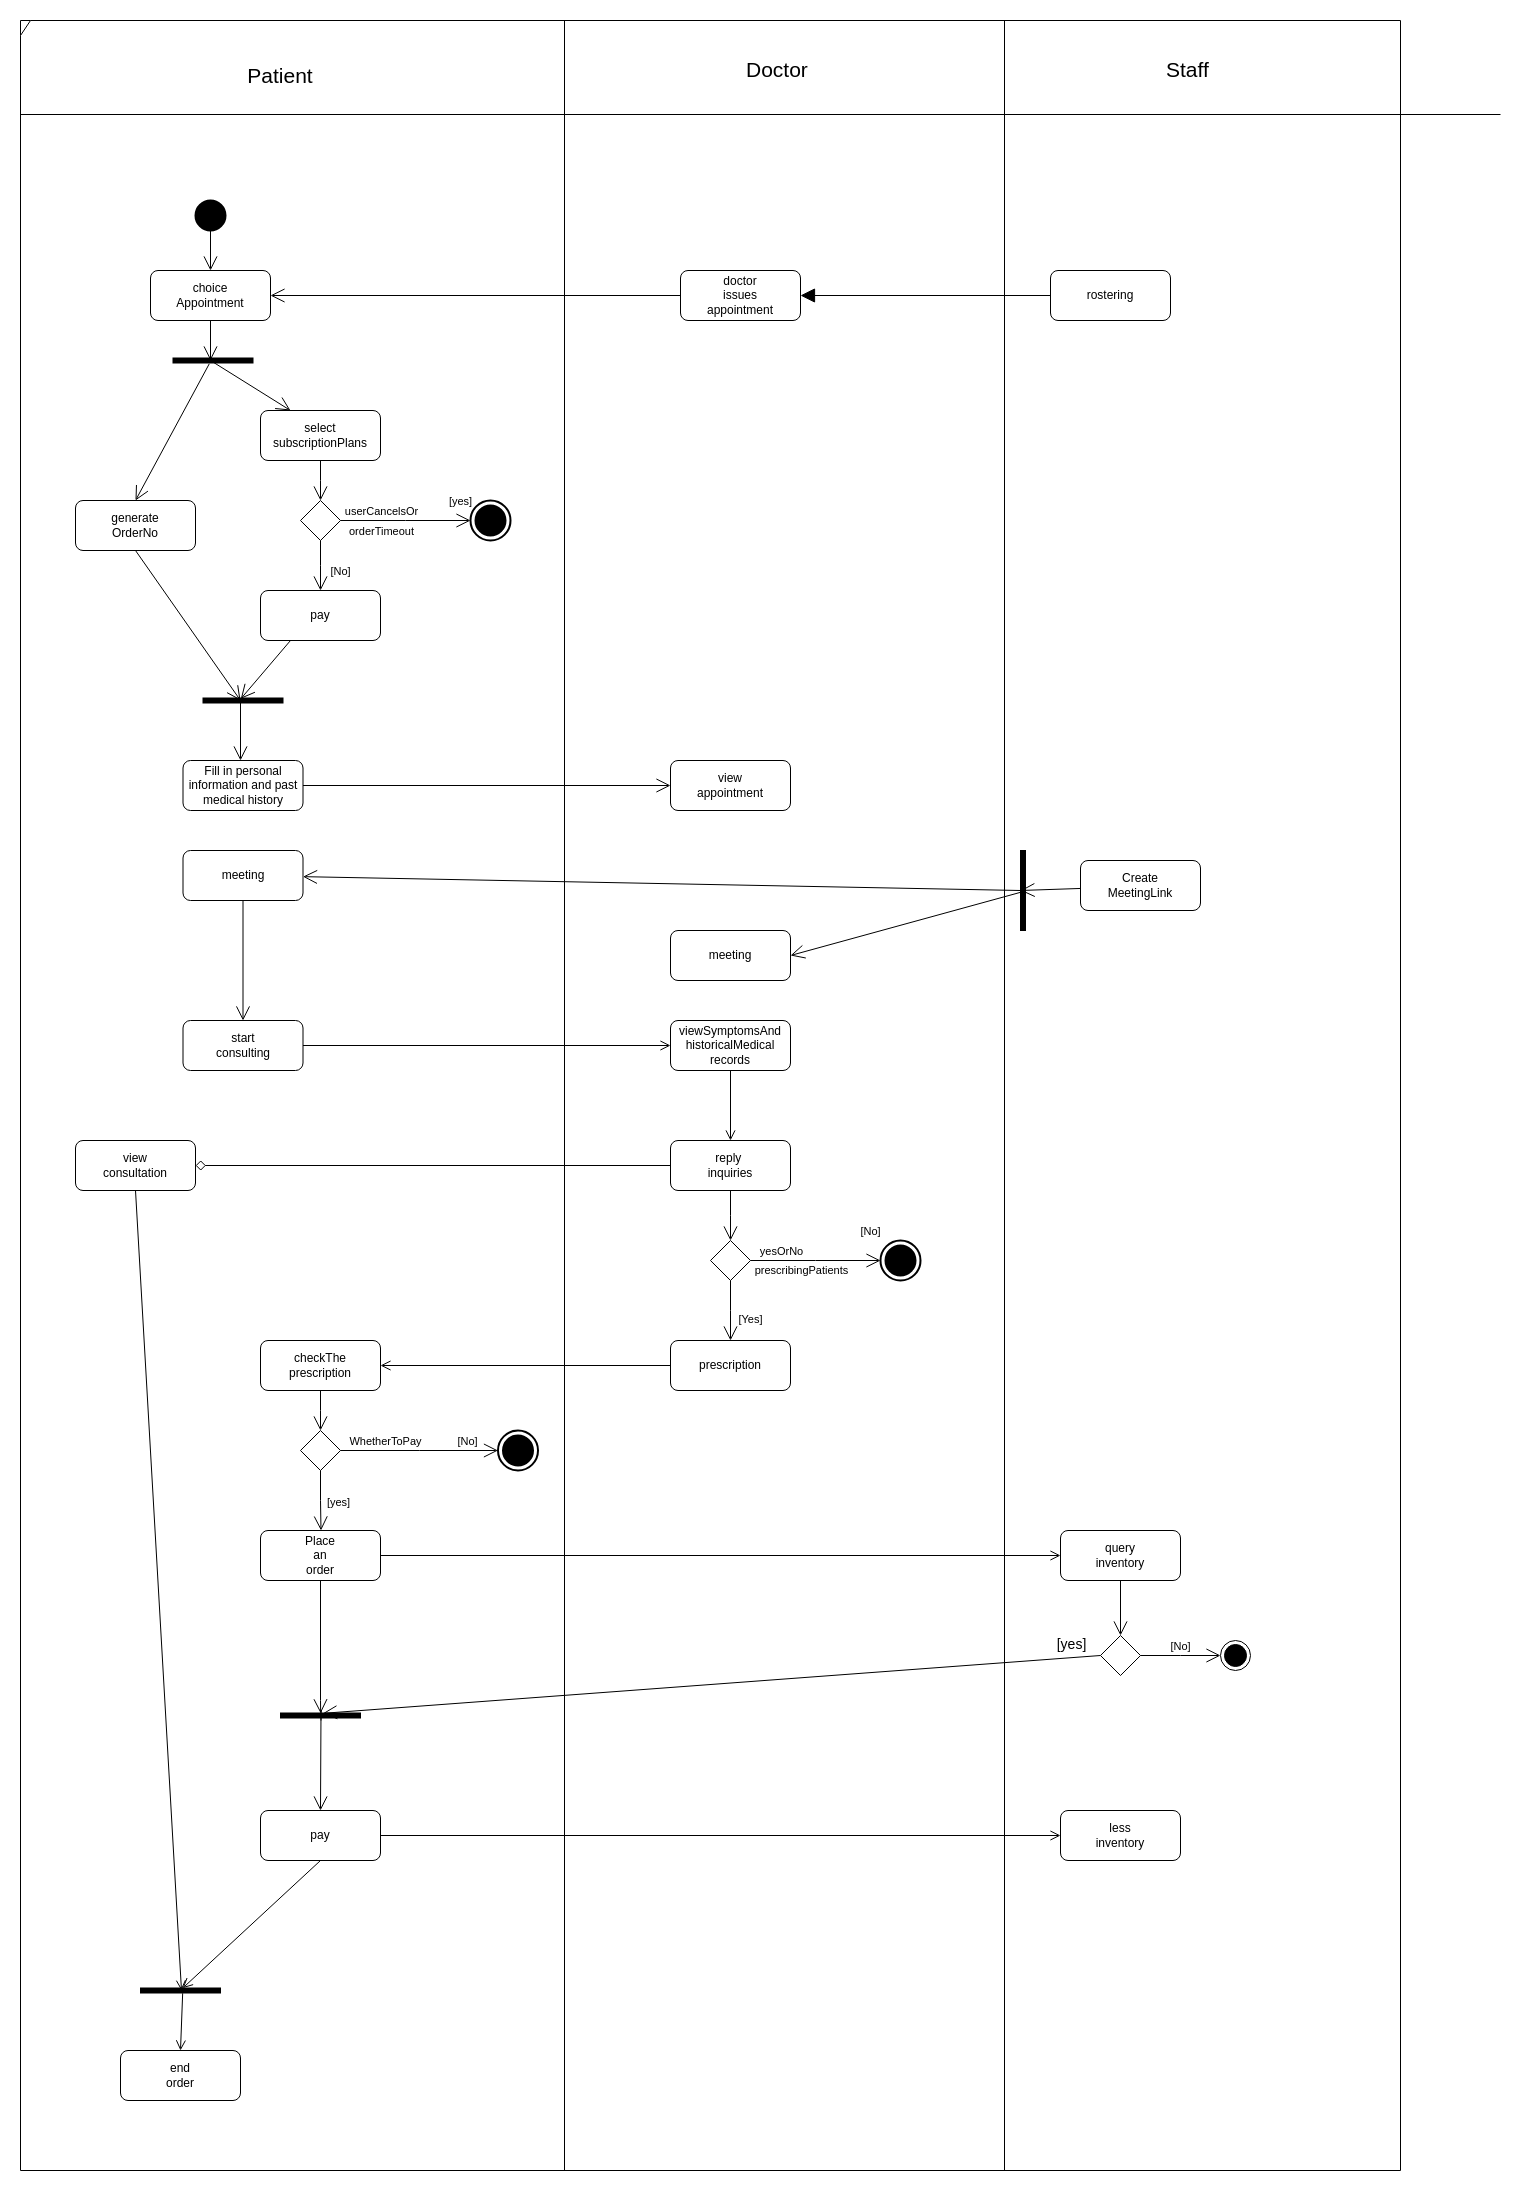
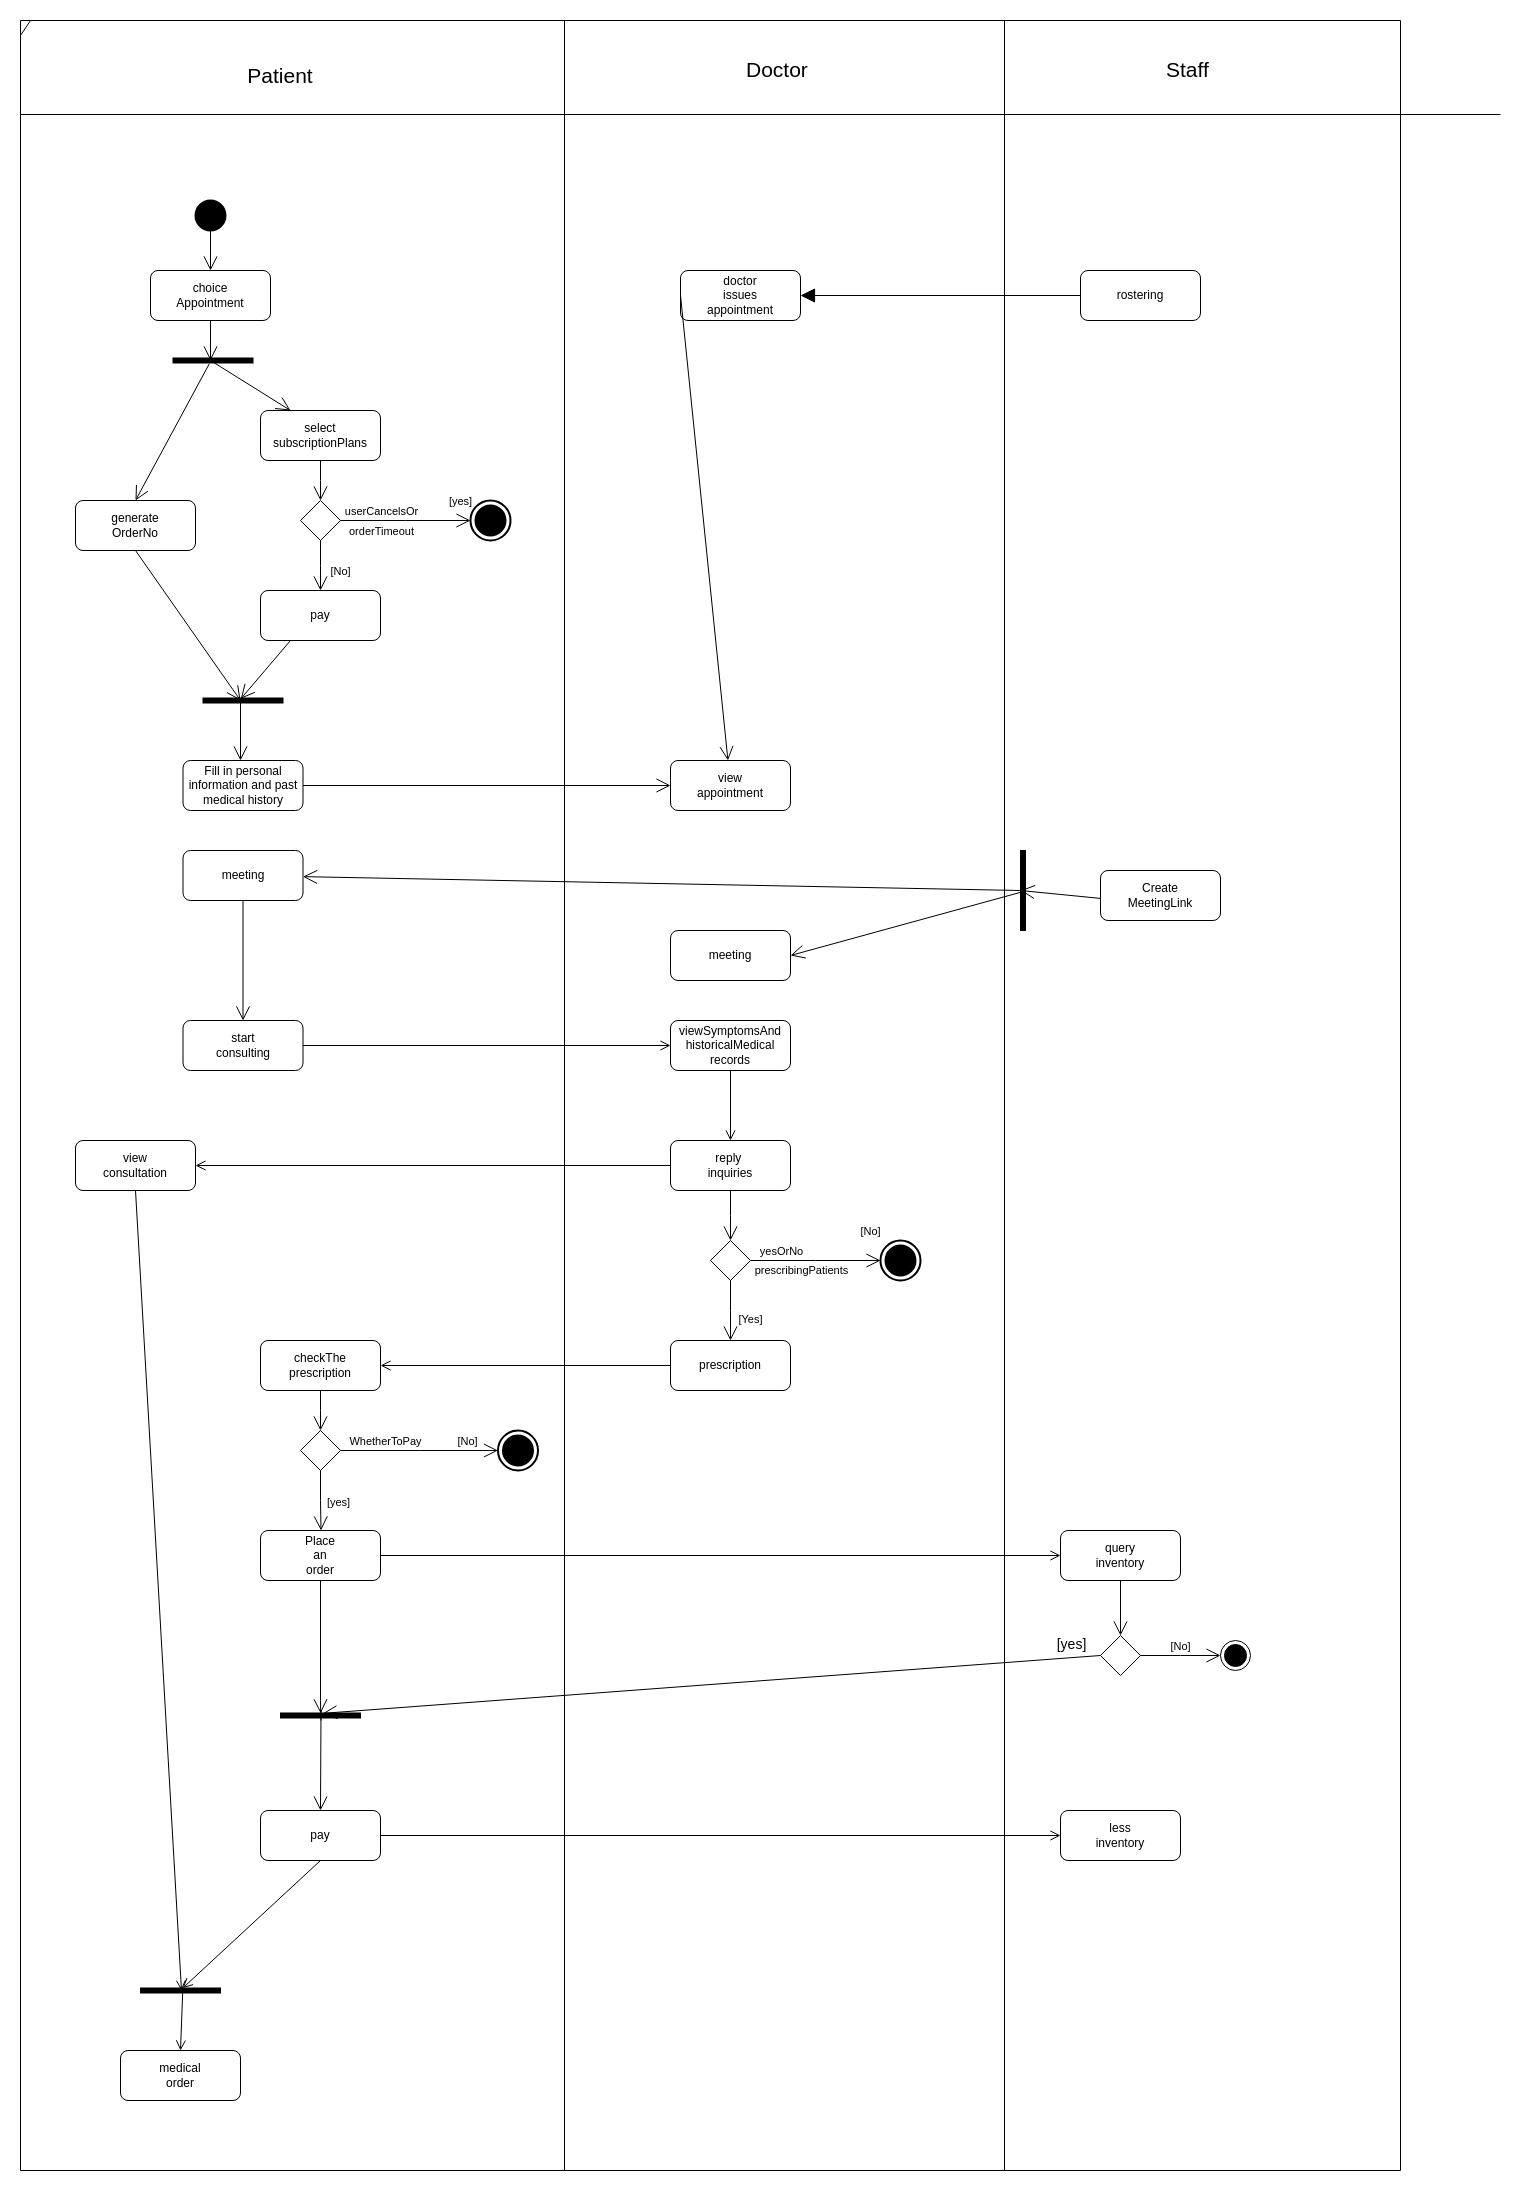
(477, 296) -> (704, 526)
(1111, 296) -> (1141, 296)
(1141, 886) -> (1161, 896)
(206, 1166) -> (202, 1166)
(181, 2076) -> (181, 2076)
